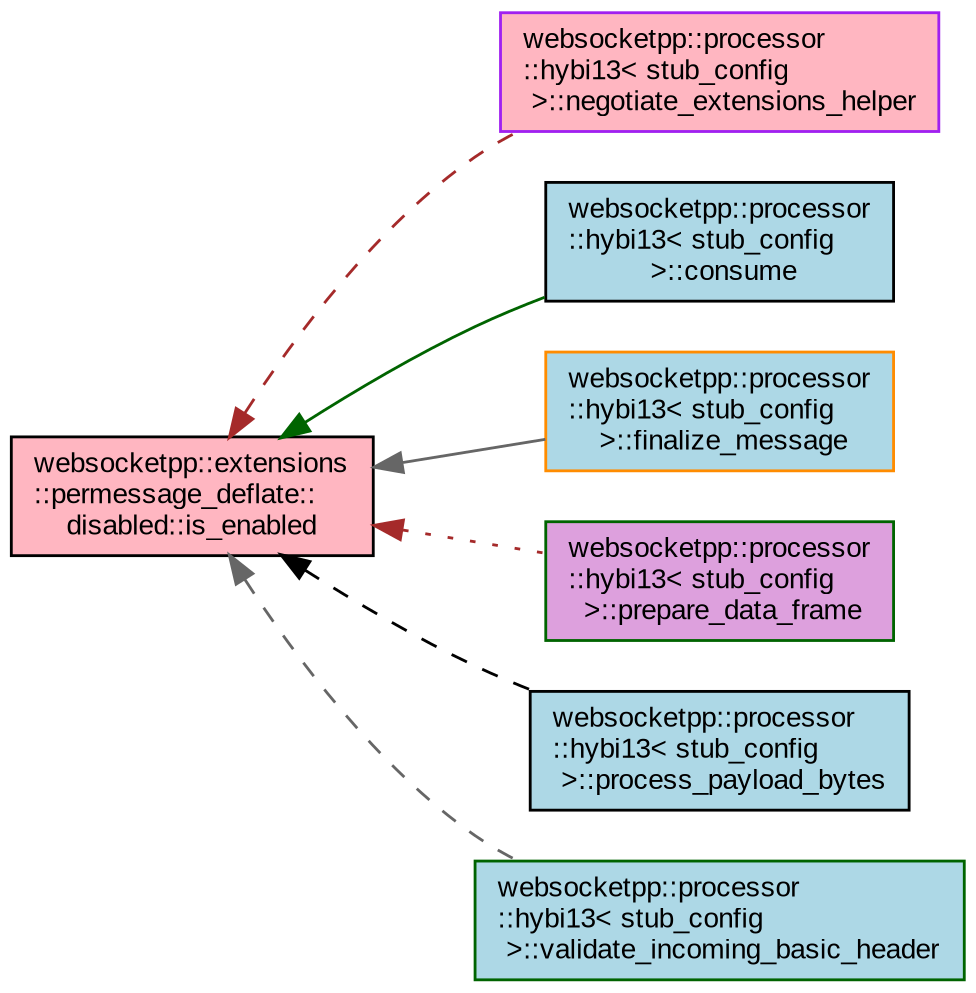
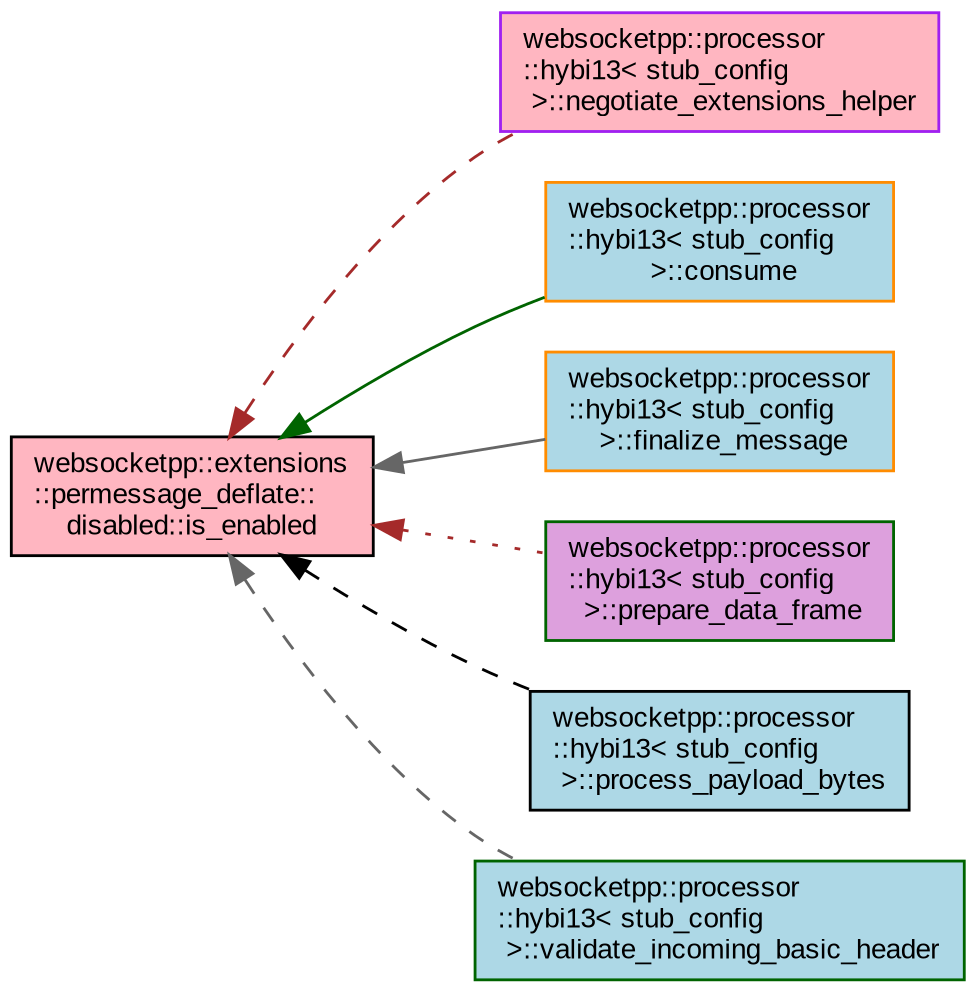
(720, 242) -> (720, 242)
